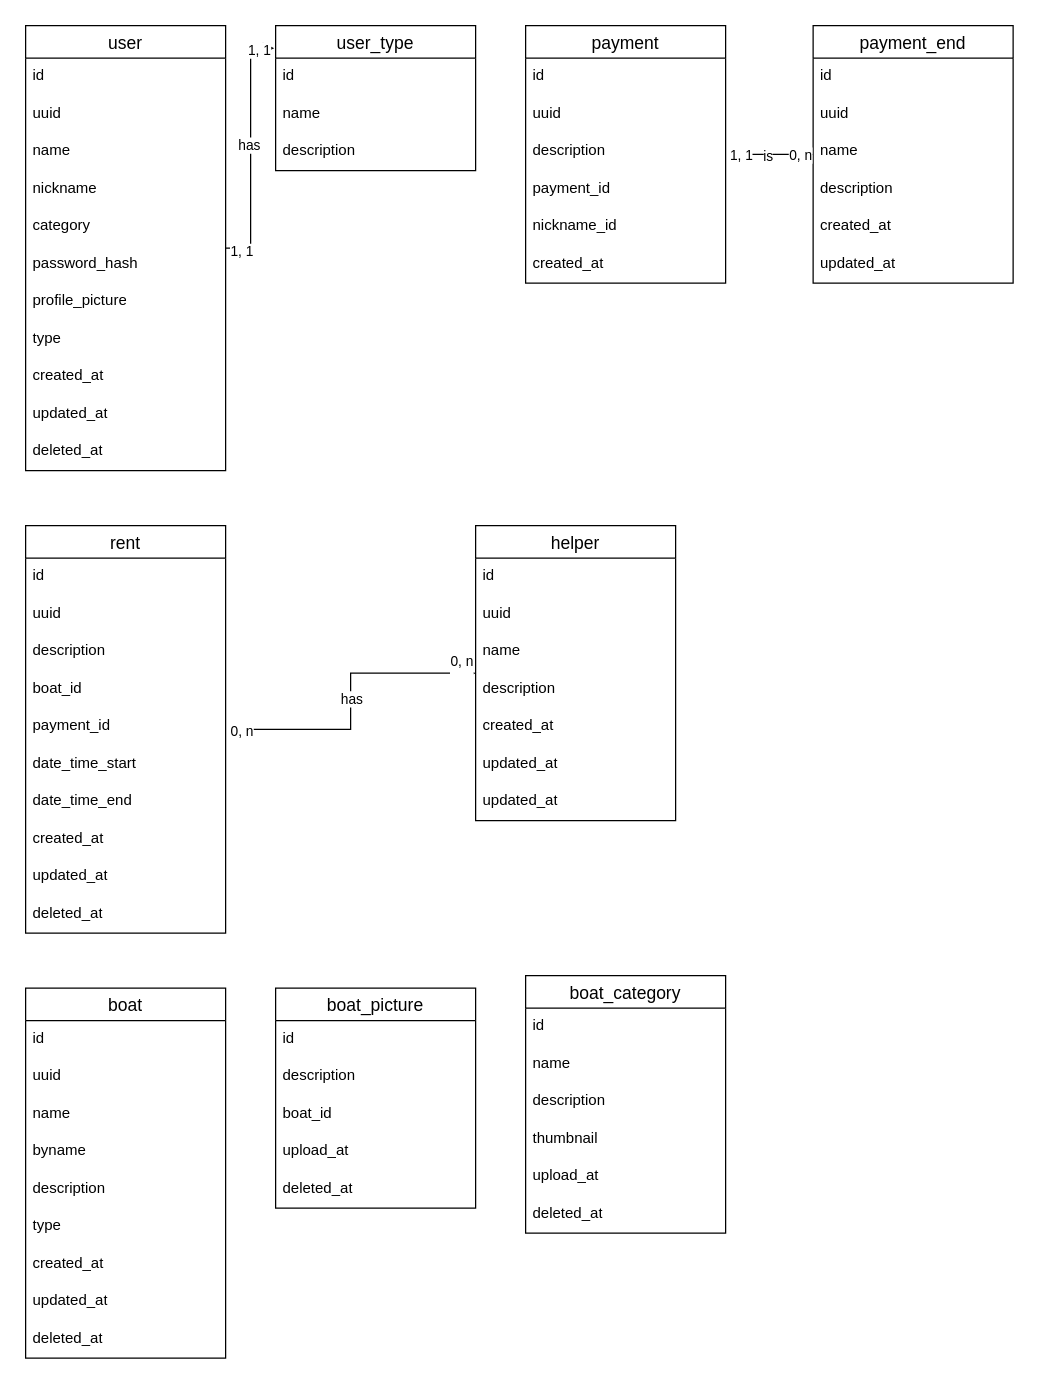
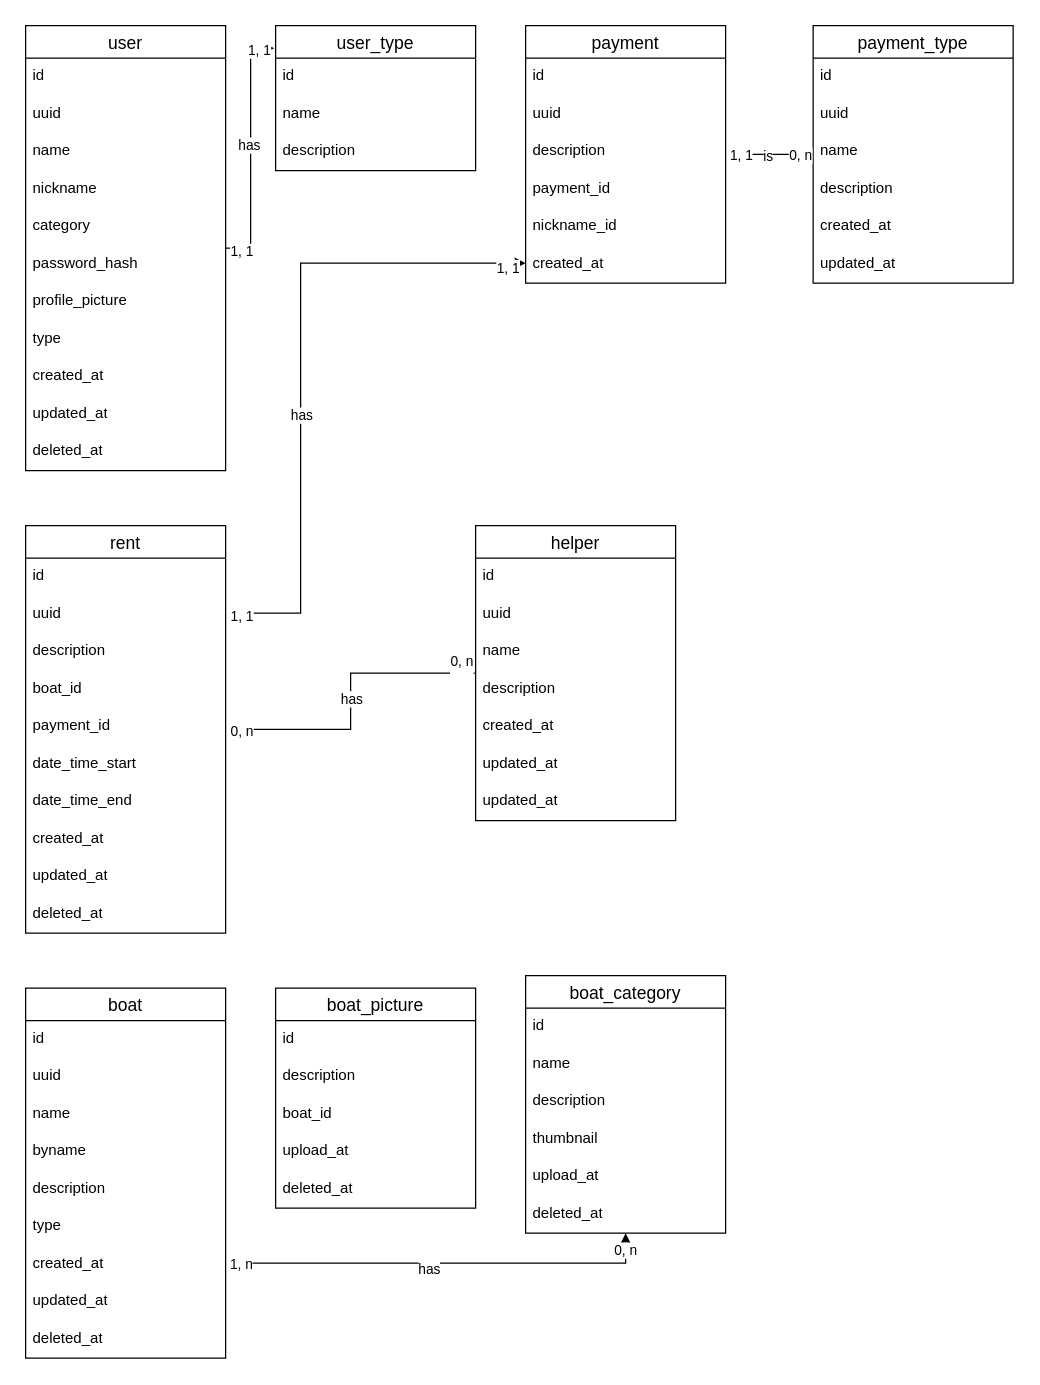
(913, 43) -> (913, 43)
none -> (301, 366)
none -> (535, 1263)
